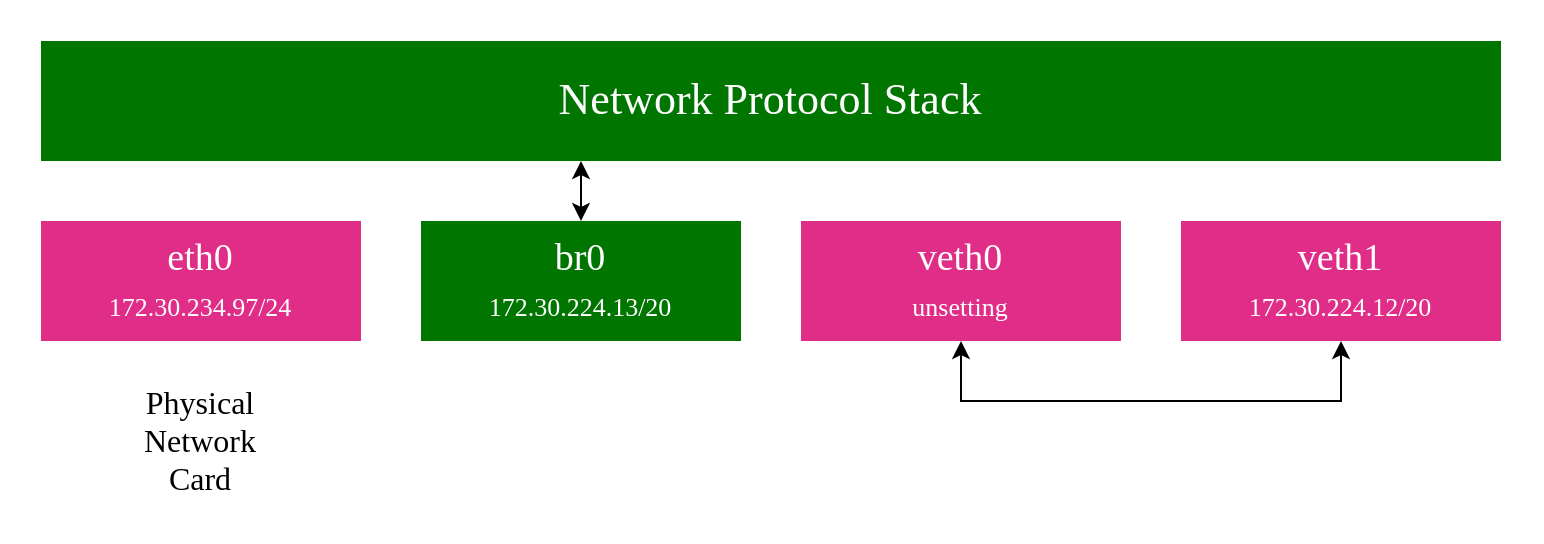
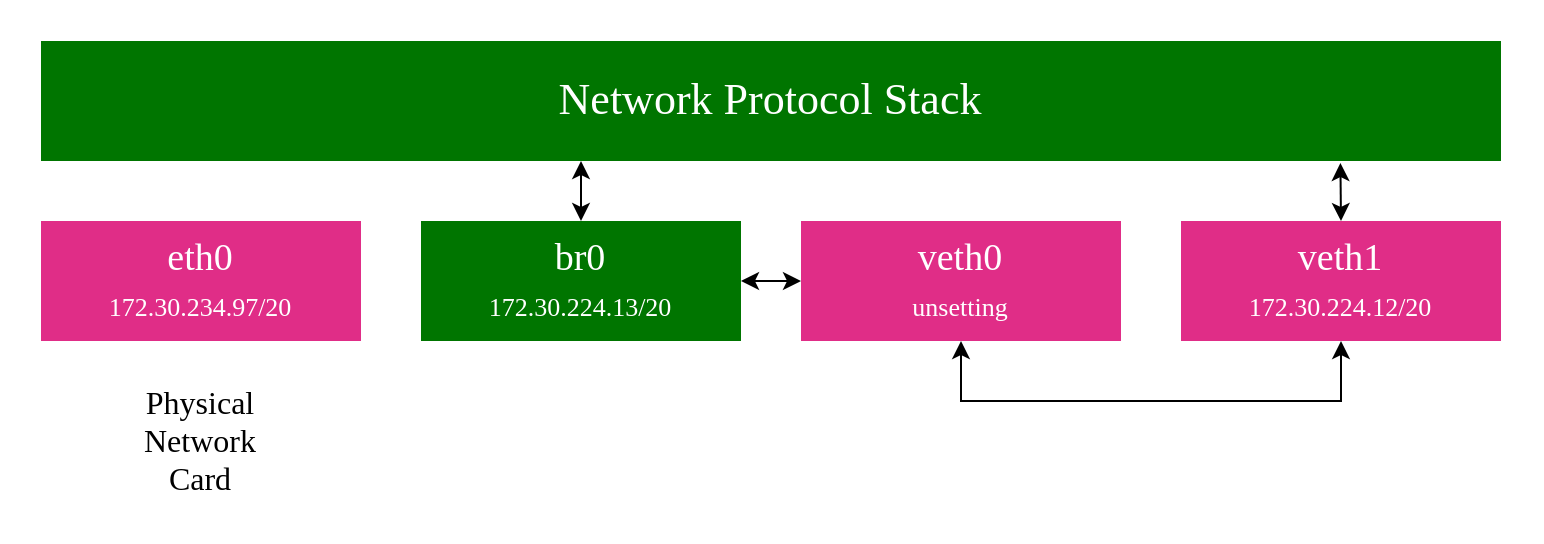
none -> (1341, 192)
(201, 281) -> (201, 281)
none -> (771, 281)
